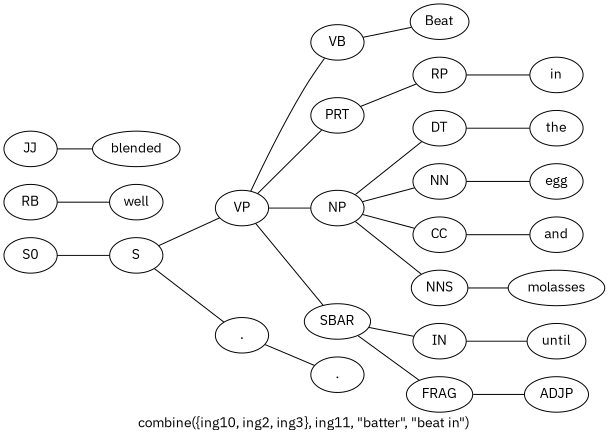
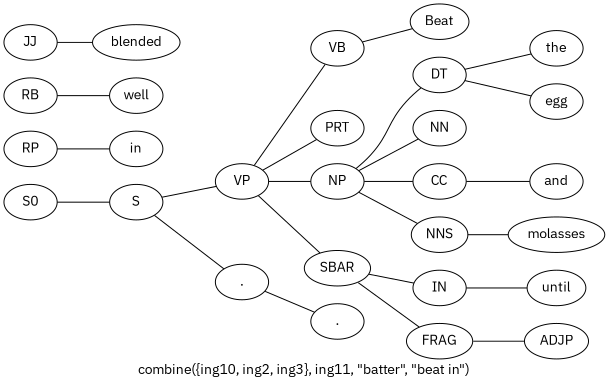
(389, 95) -> none
(498, 181) -> (498, 88)
